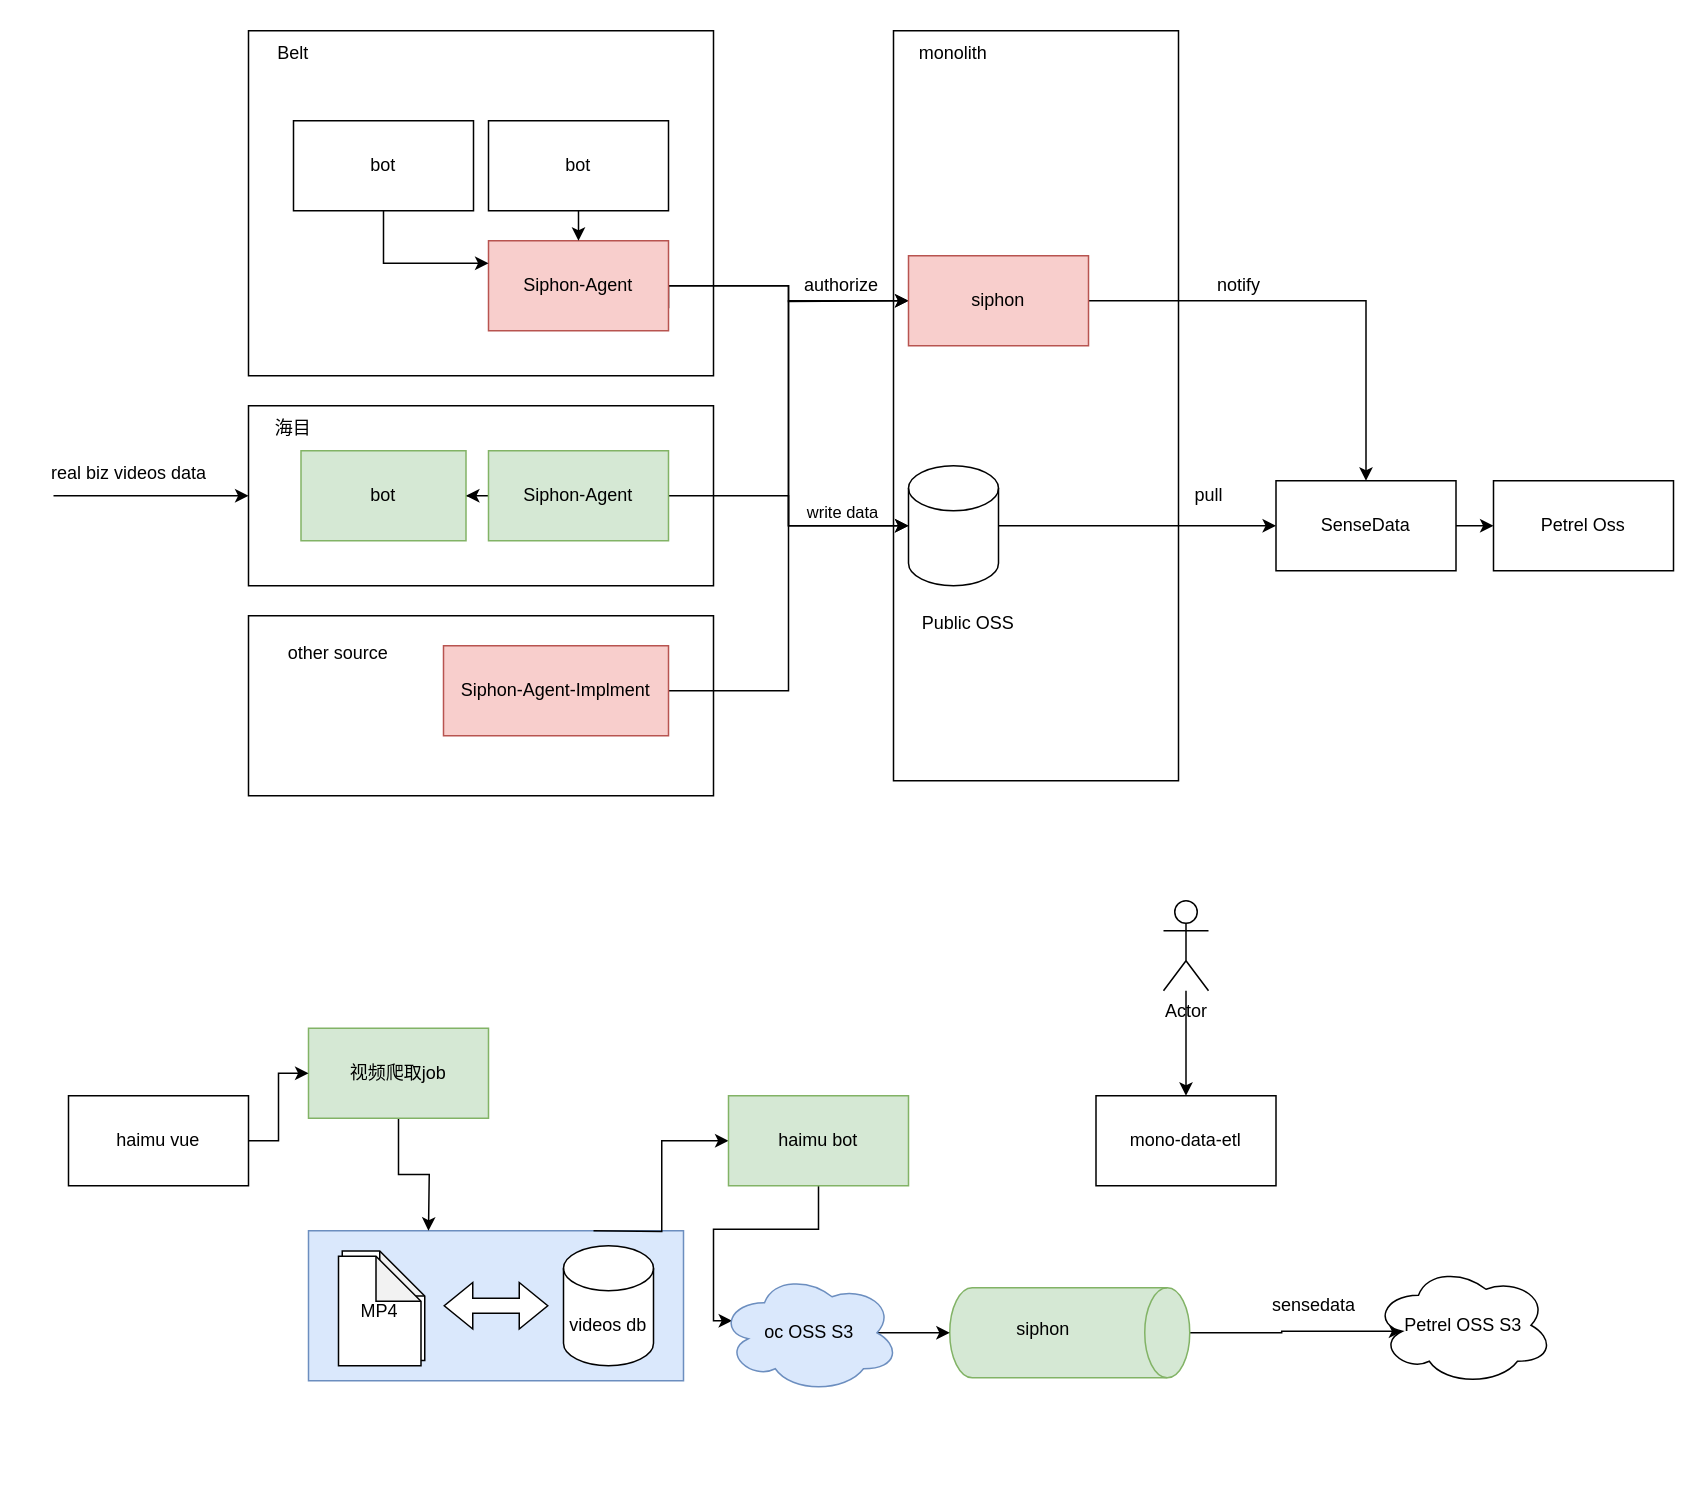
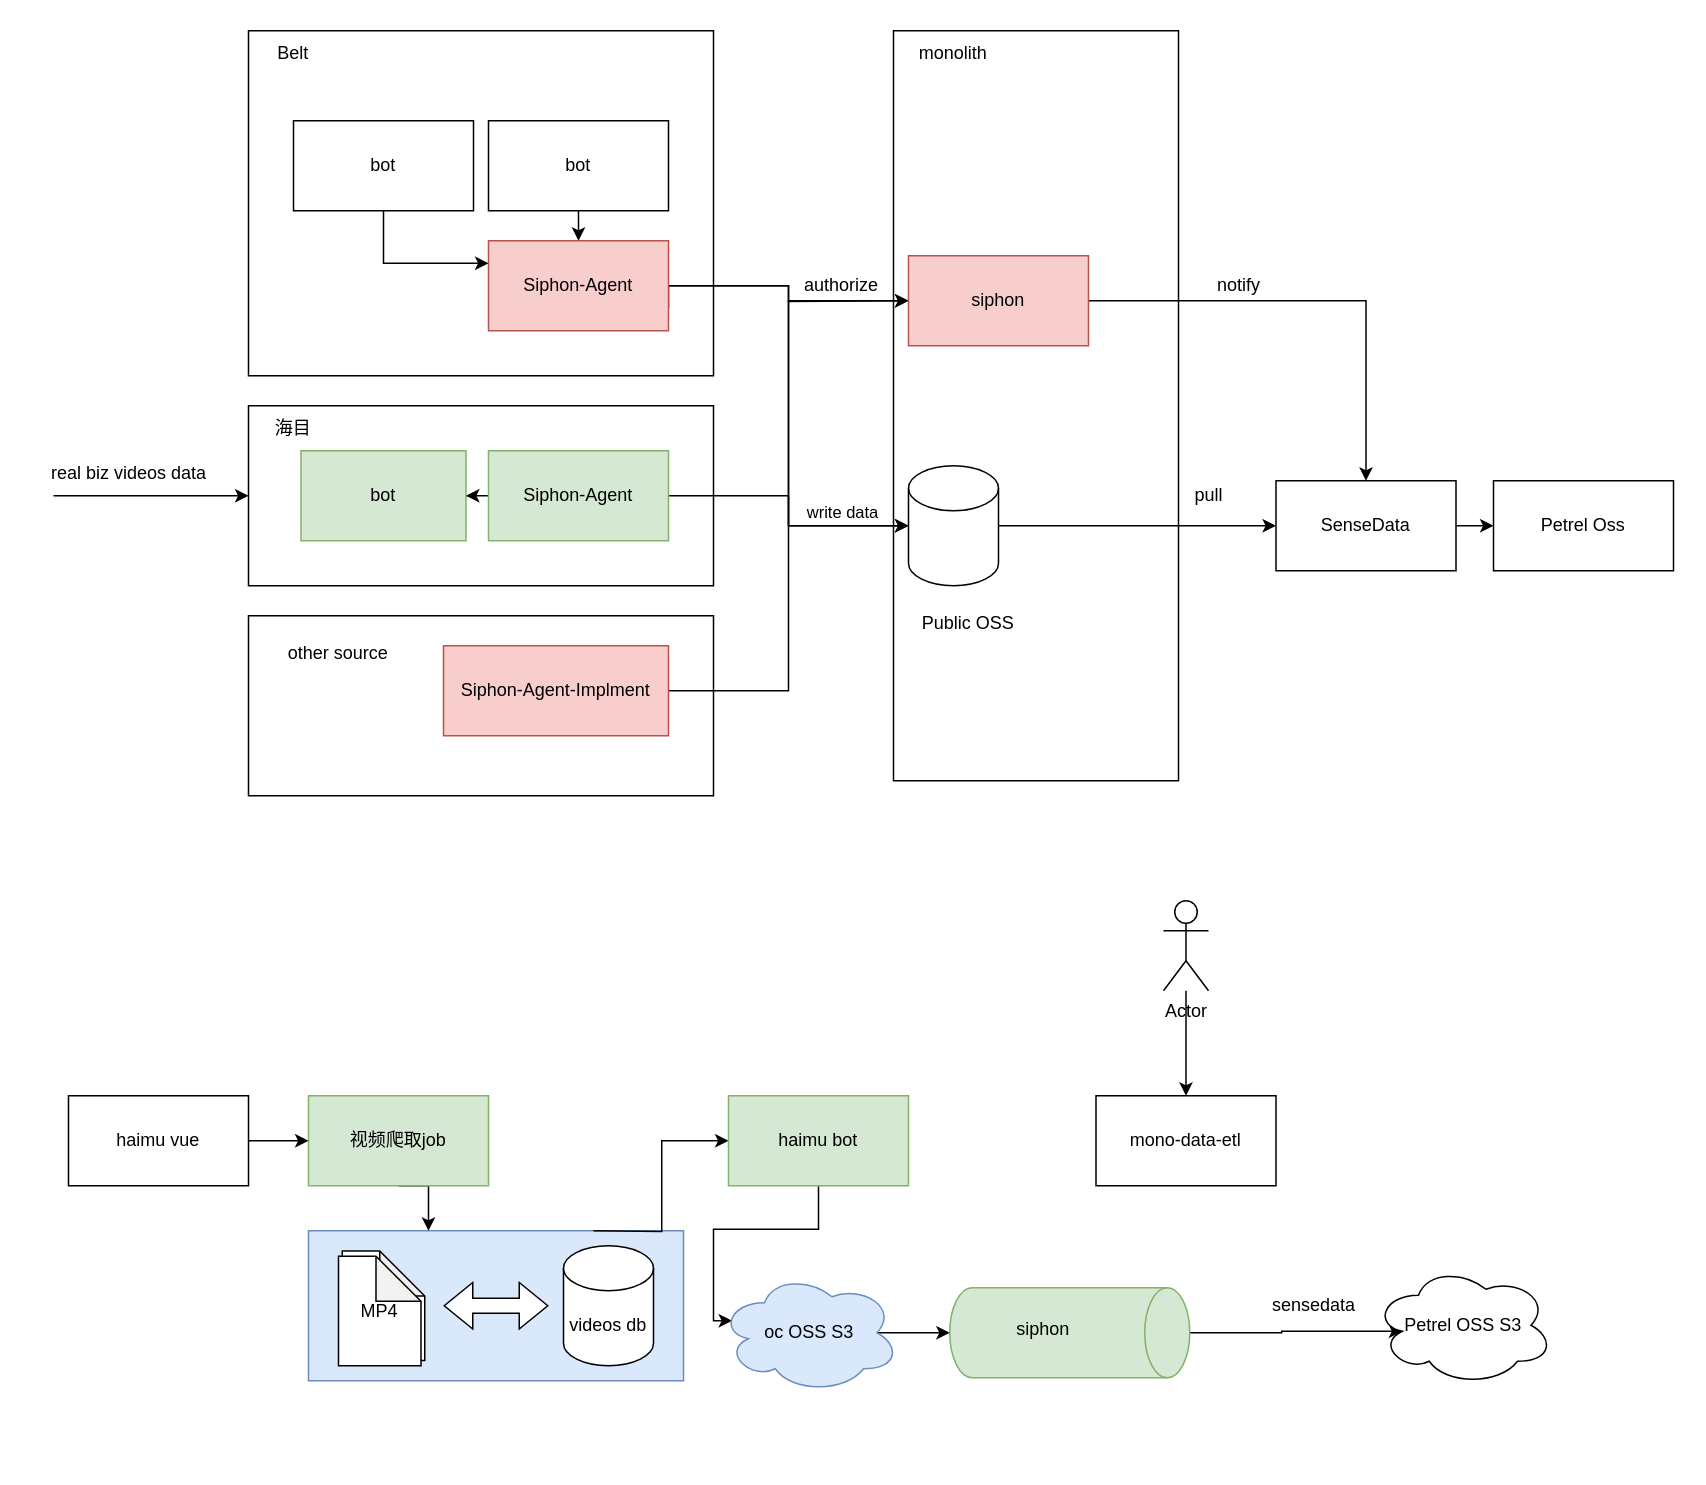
(398, 1073) -> (398, 1141)
